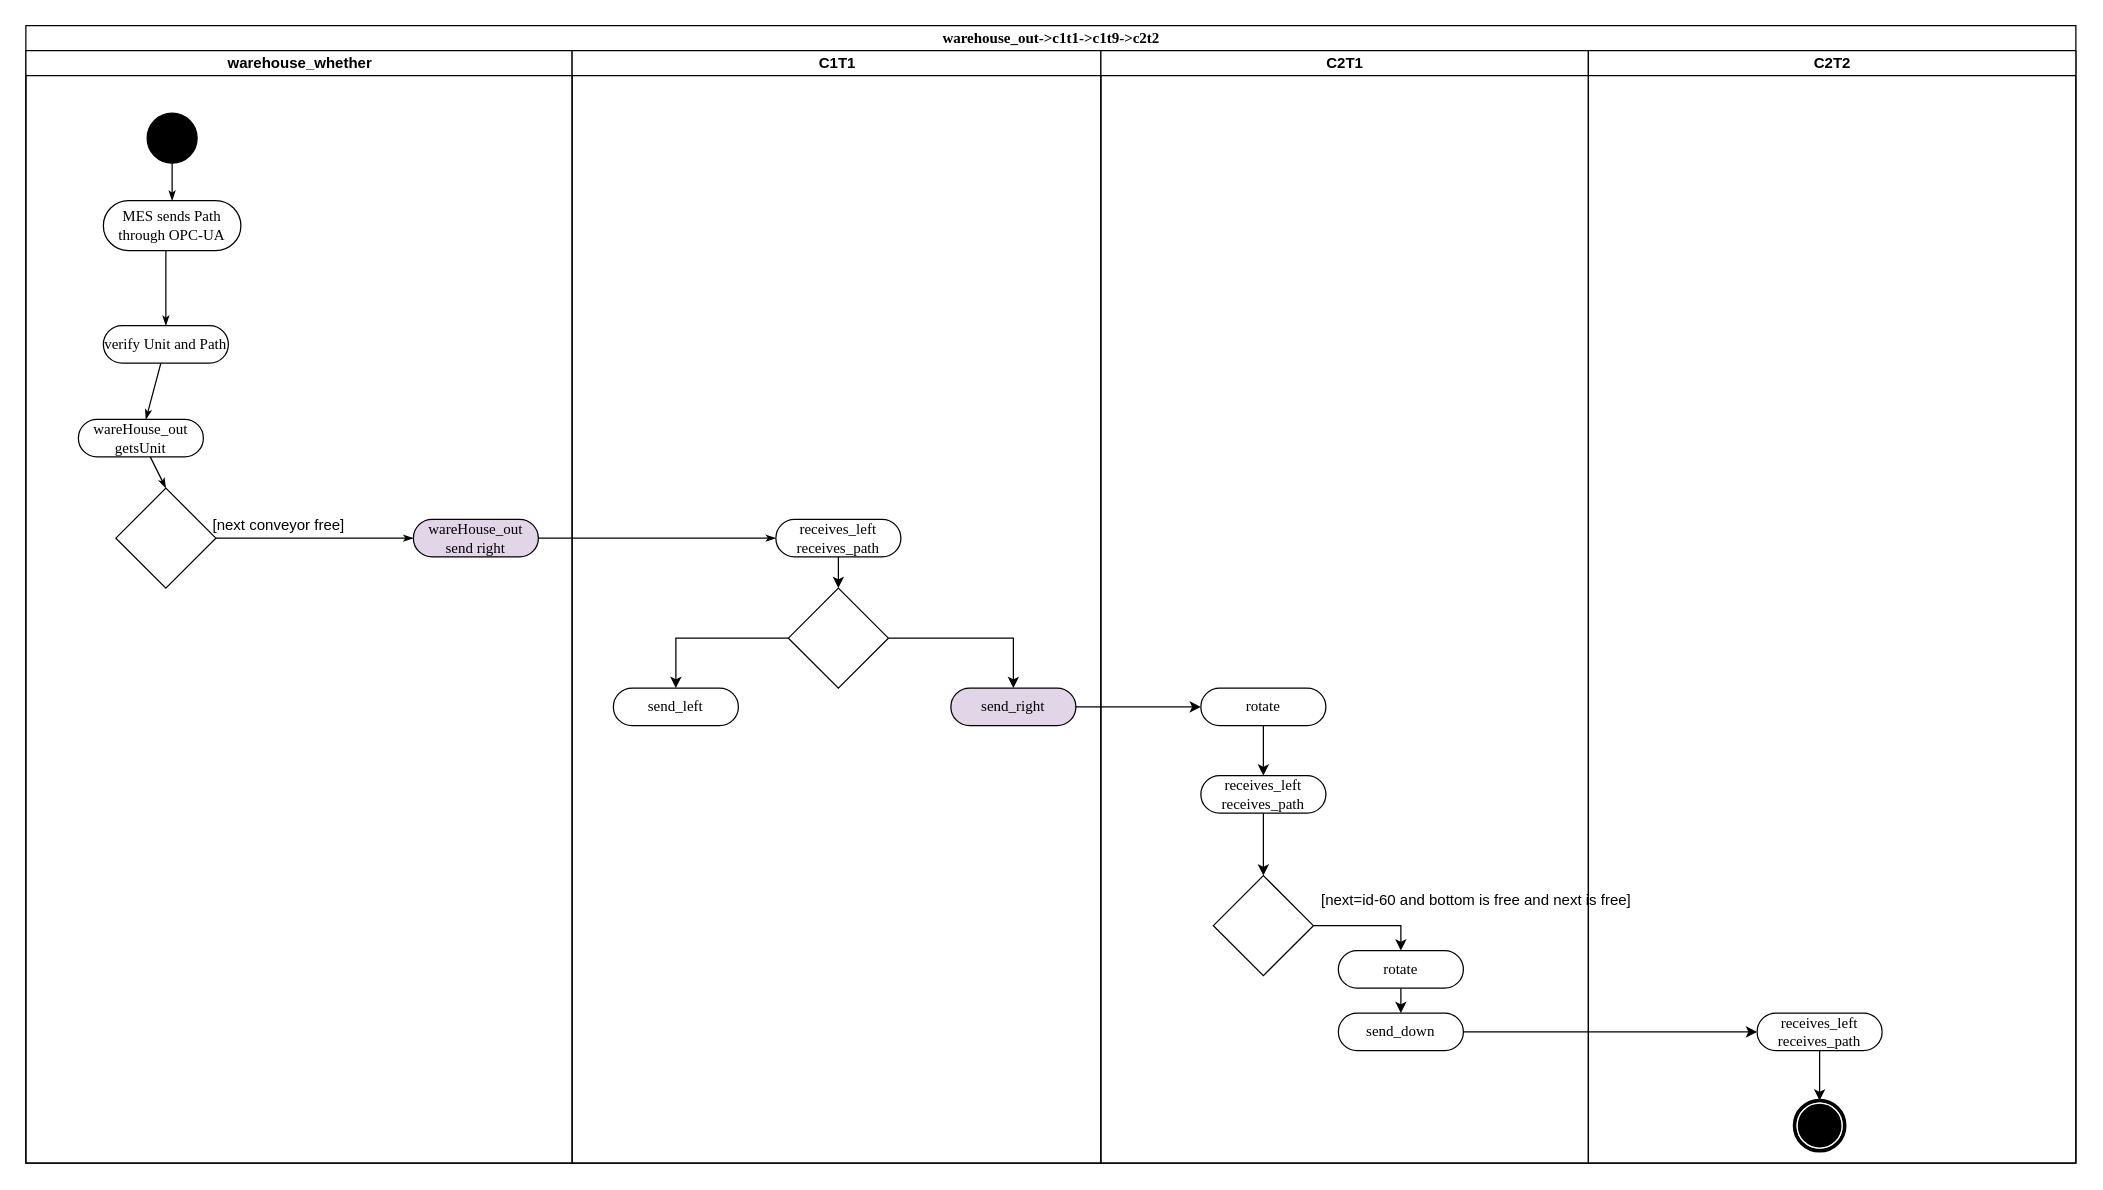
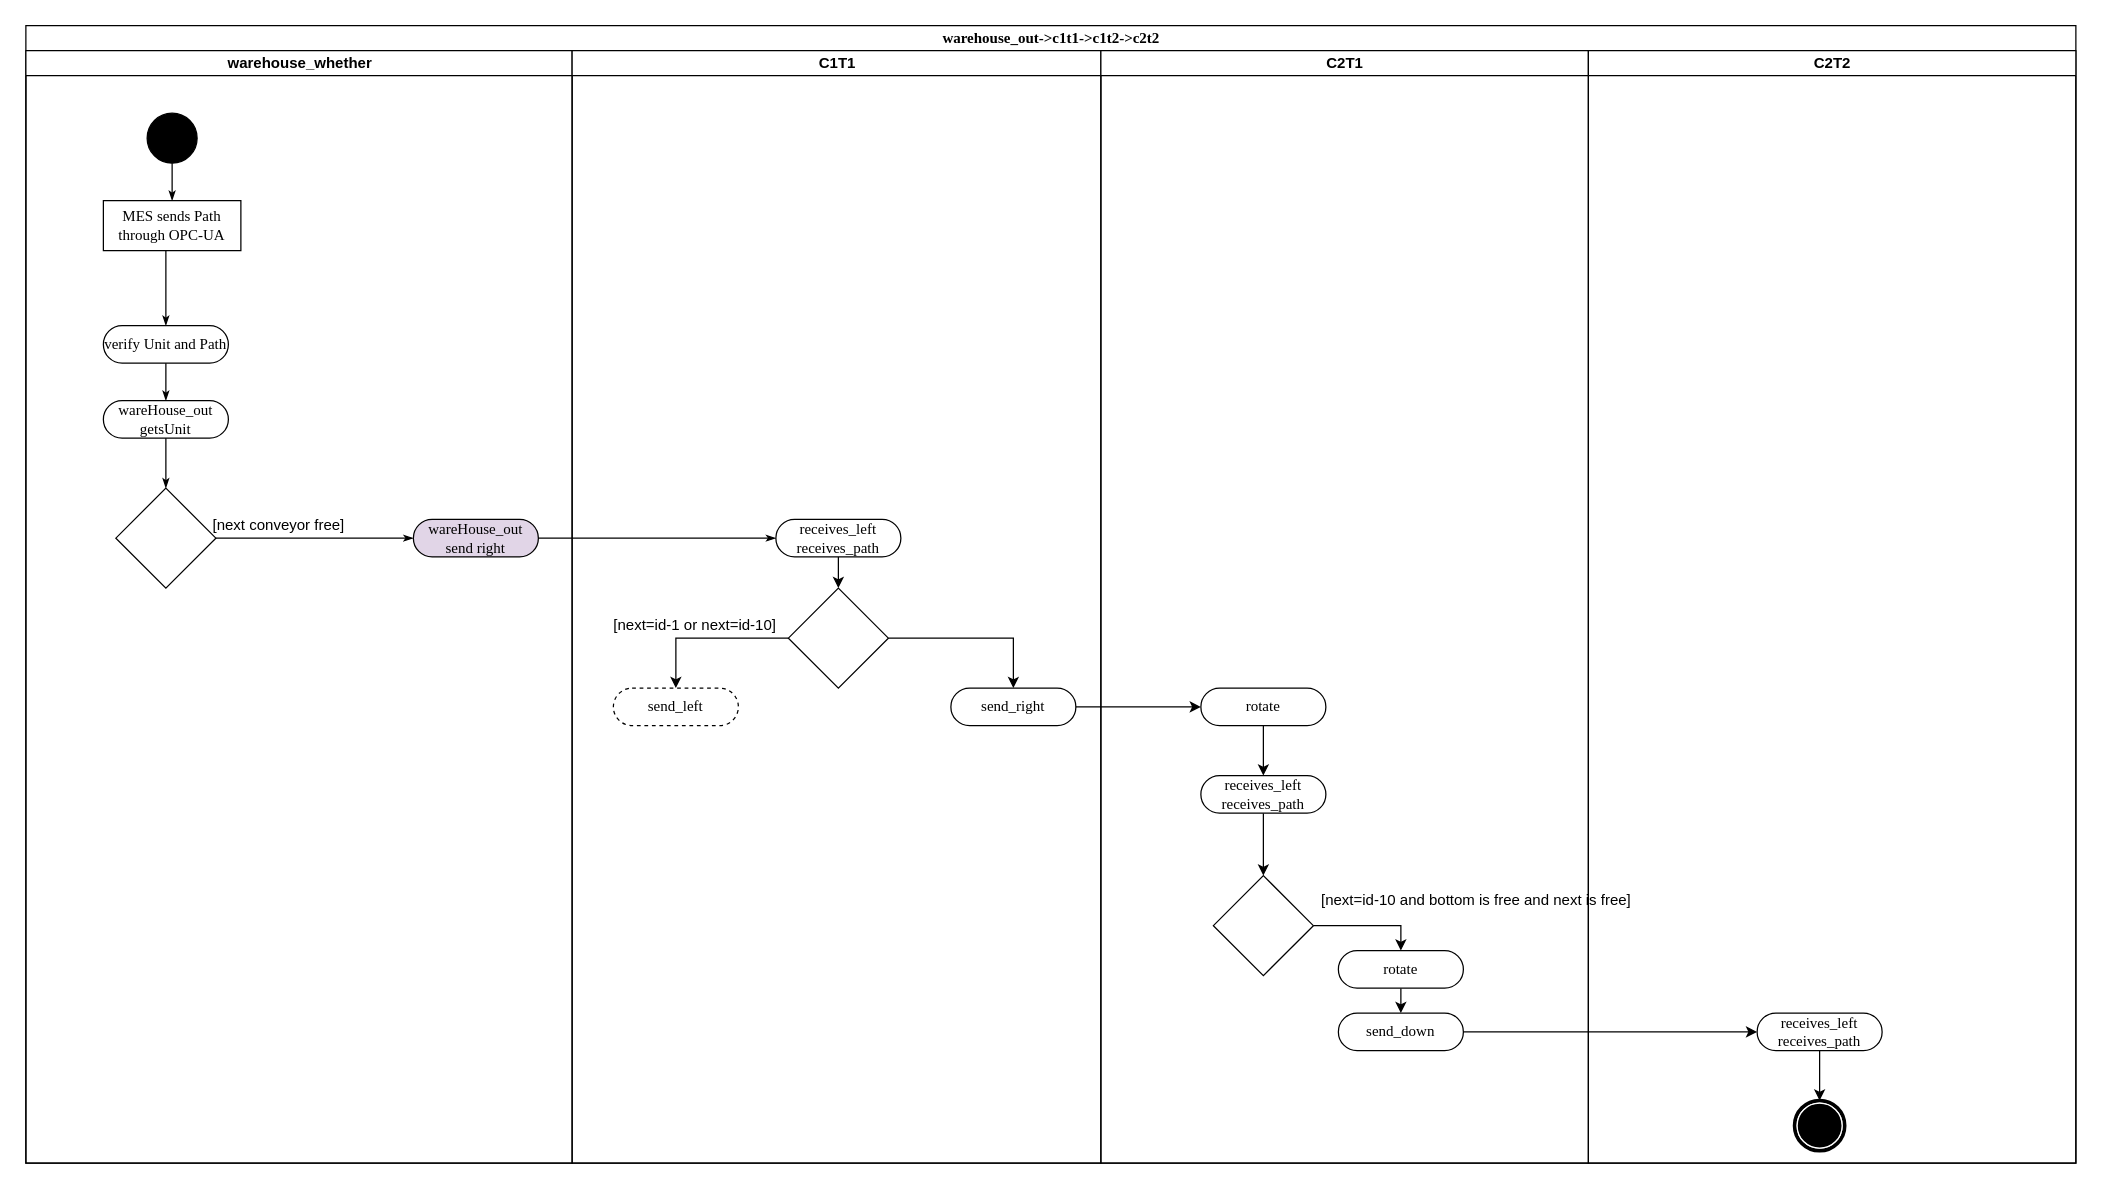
(1051, 38) -> (1051, 38)
(172, 226) -> (172, 226)
(141, 438) -> (166, 419)
none -> (694, 626)
(676, 707) -> (676, 707)
(1013, 707) -> (1013, 707)
(1476, 901) -> (1476, 901)
